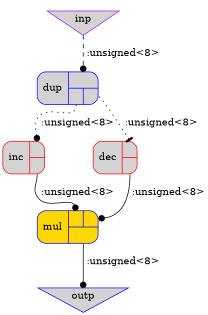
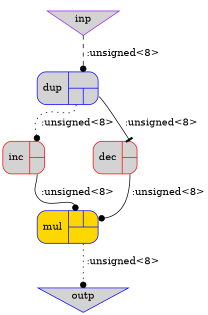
(114, 117) -> (114, 117)
(83, 263) -> (83, 263)
